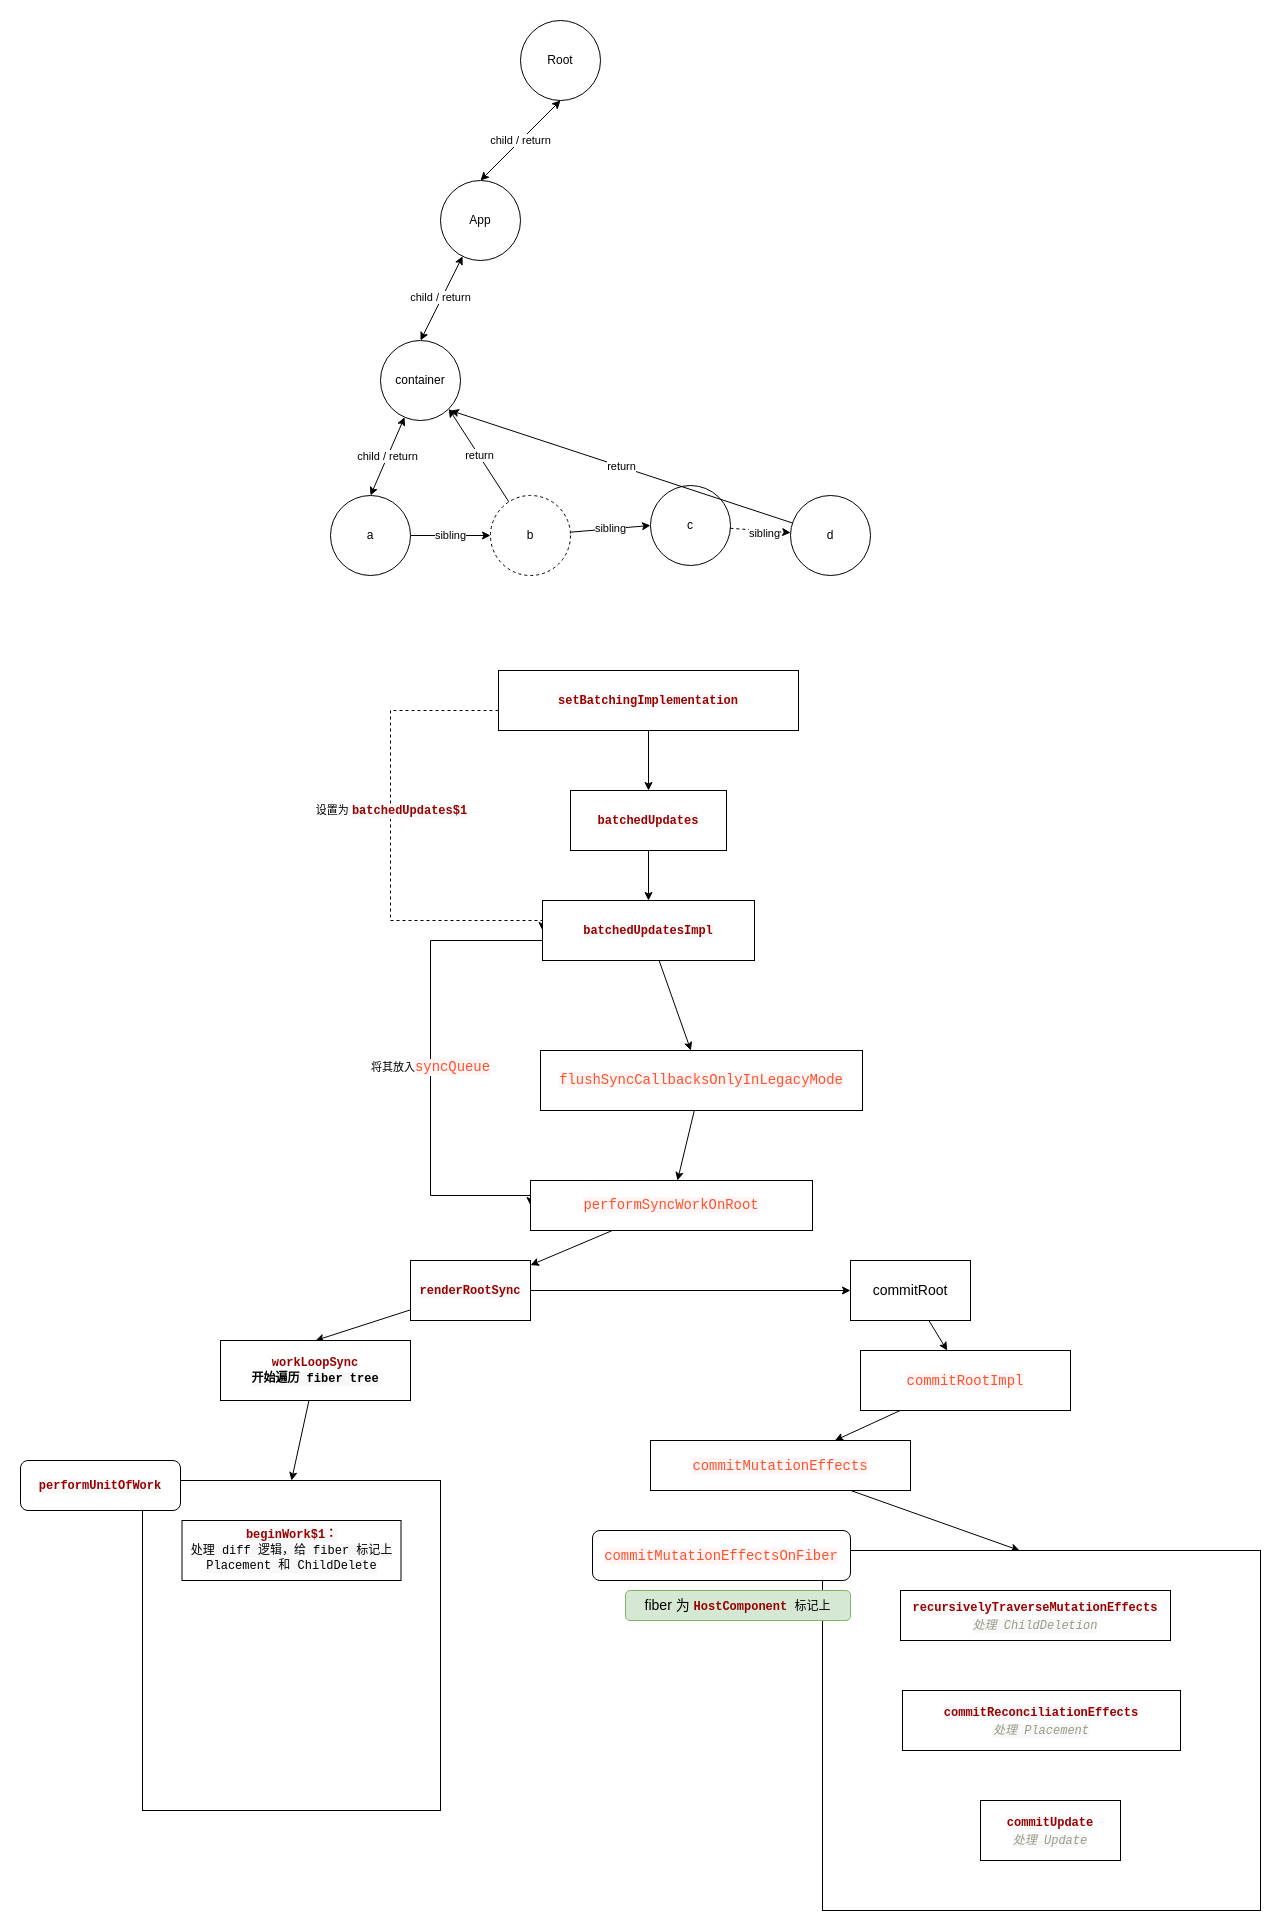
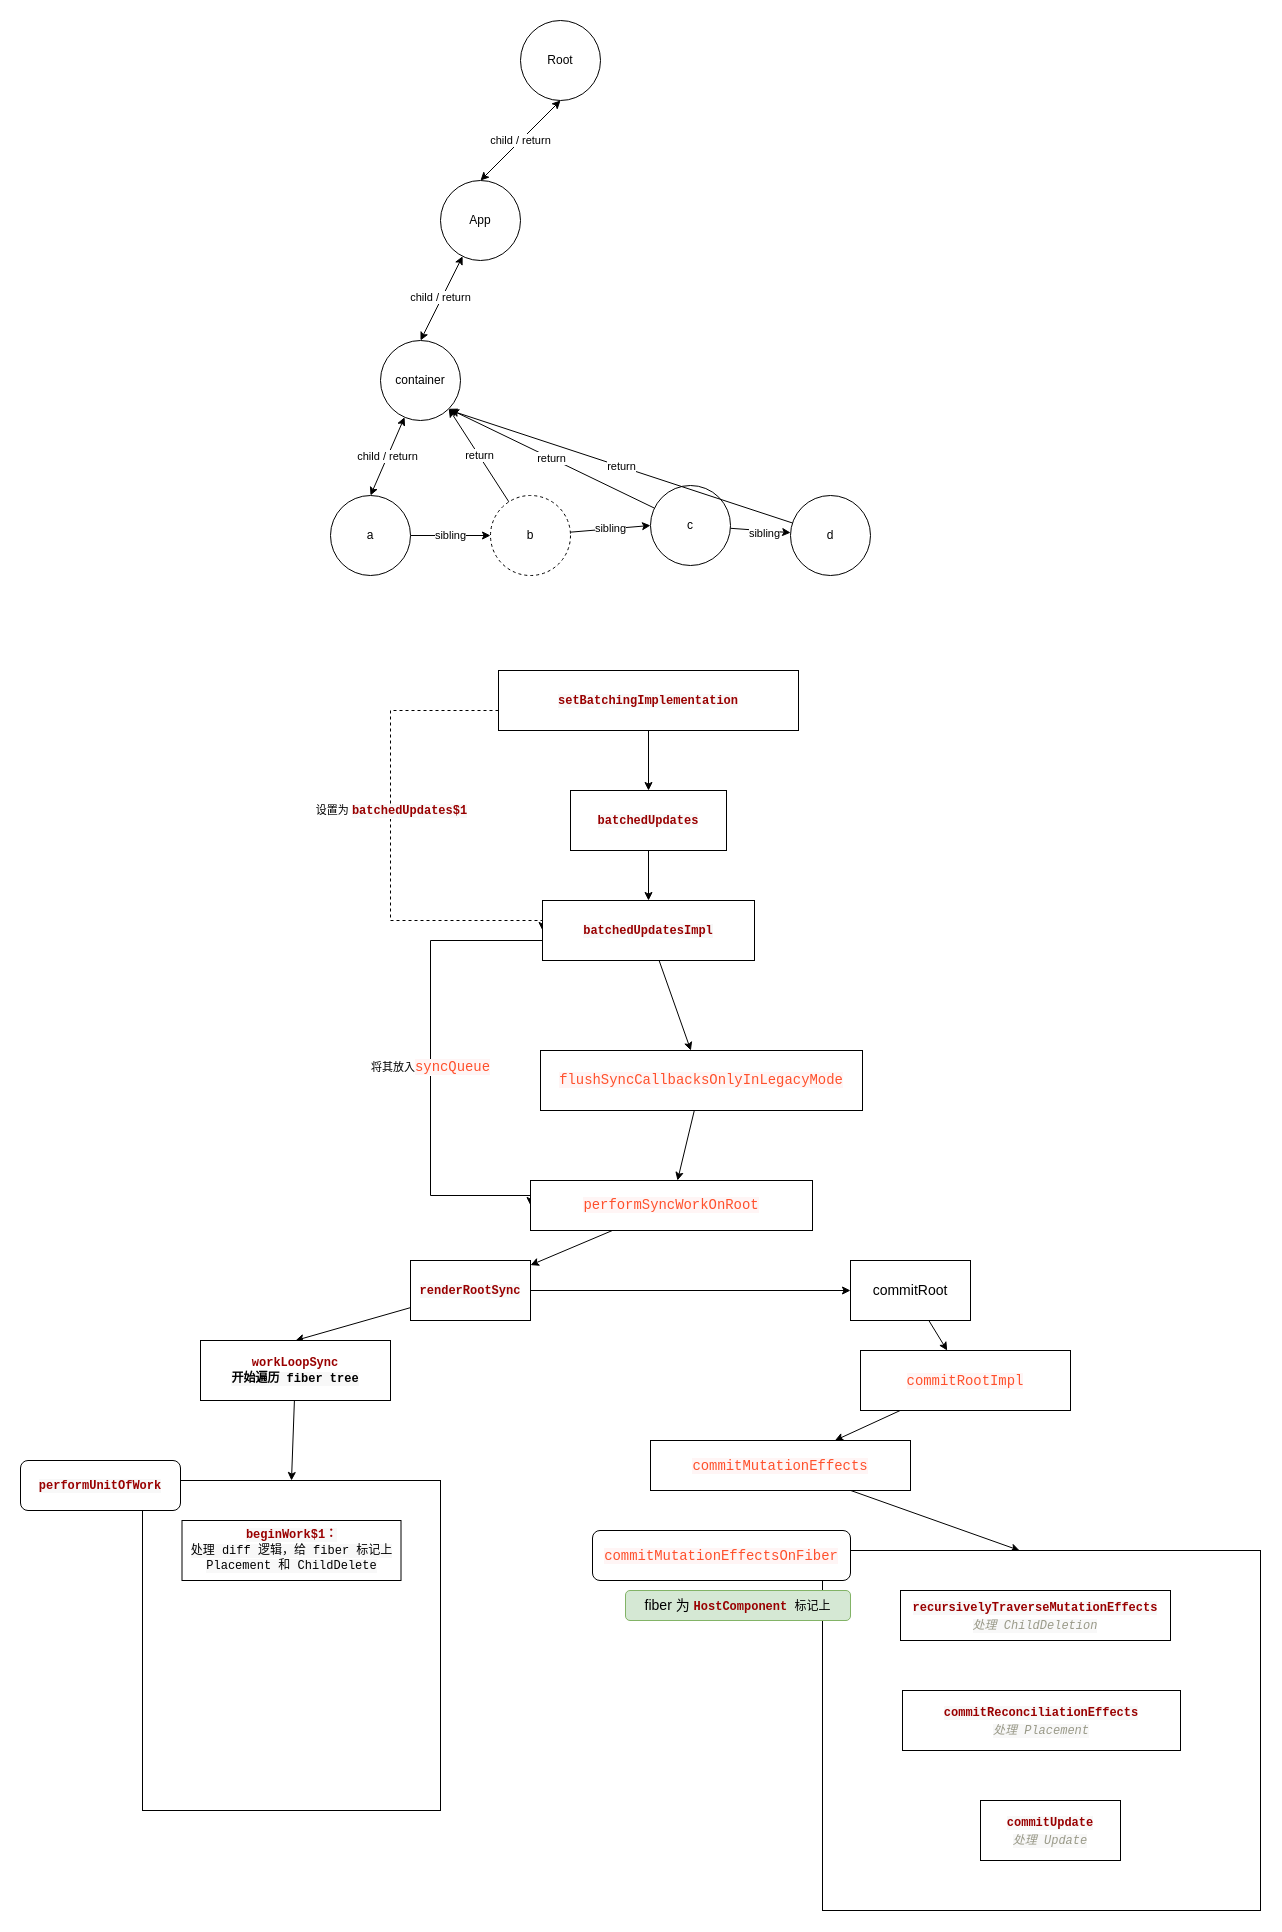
none -> (558, 462)
(740, 529) -> (740, 529)
(316, 1371) -> (296, 1371)
